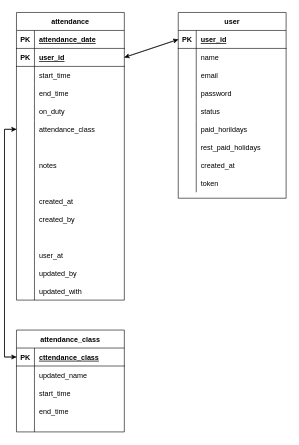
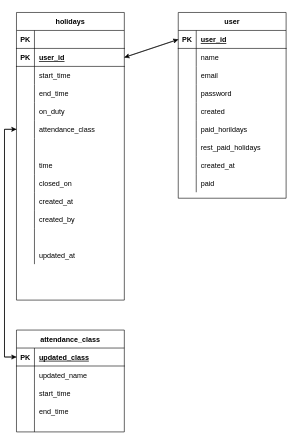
(70, 22) -> (70, 22)
(80, 39) -> none
(213, 112) -> (215, 112)
(49, 166) -> (46, 166)
none -> (80, 183)
(211, 184) -> (208, 184)
(53, 256) -> (59, 256)
(80, 273) -> none
(80, 291) -> none
(70, 358) -> (64, 358)
